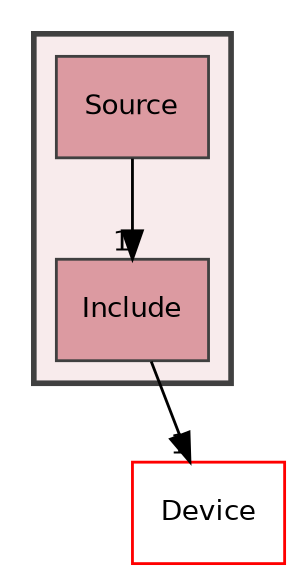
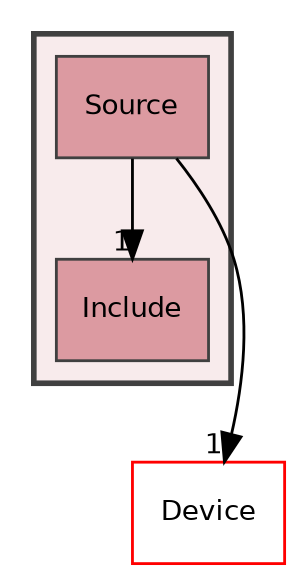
(166, 400) -> (240, 289)
